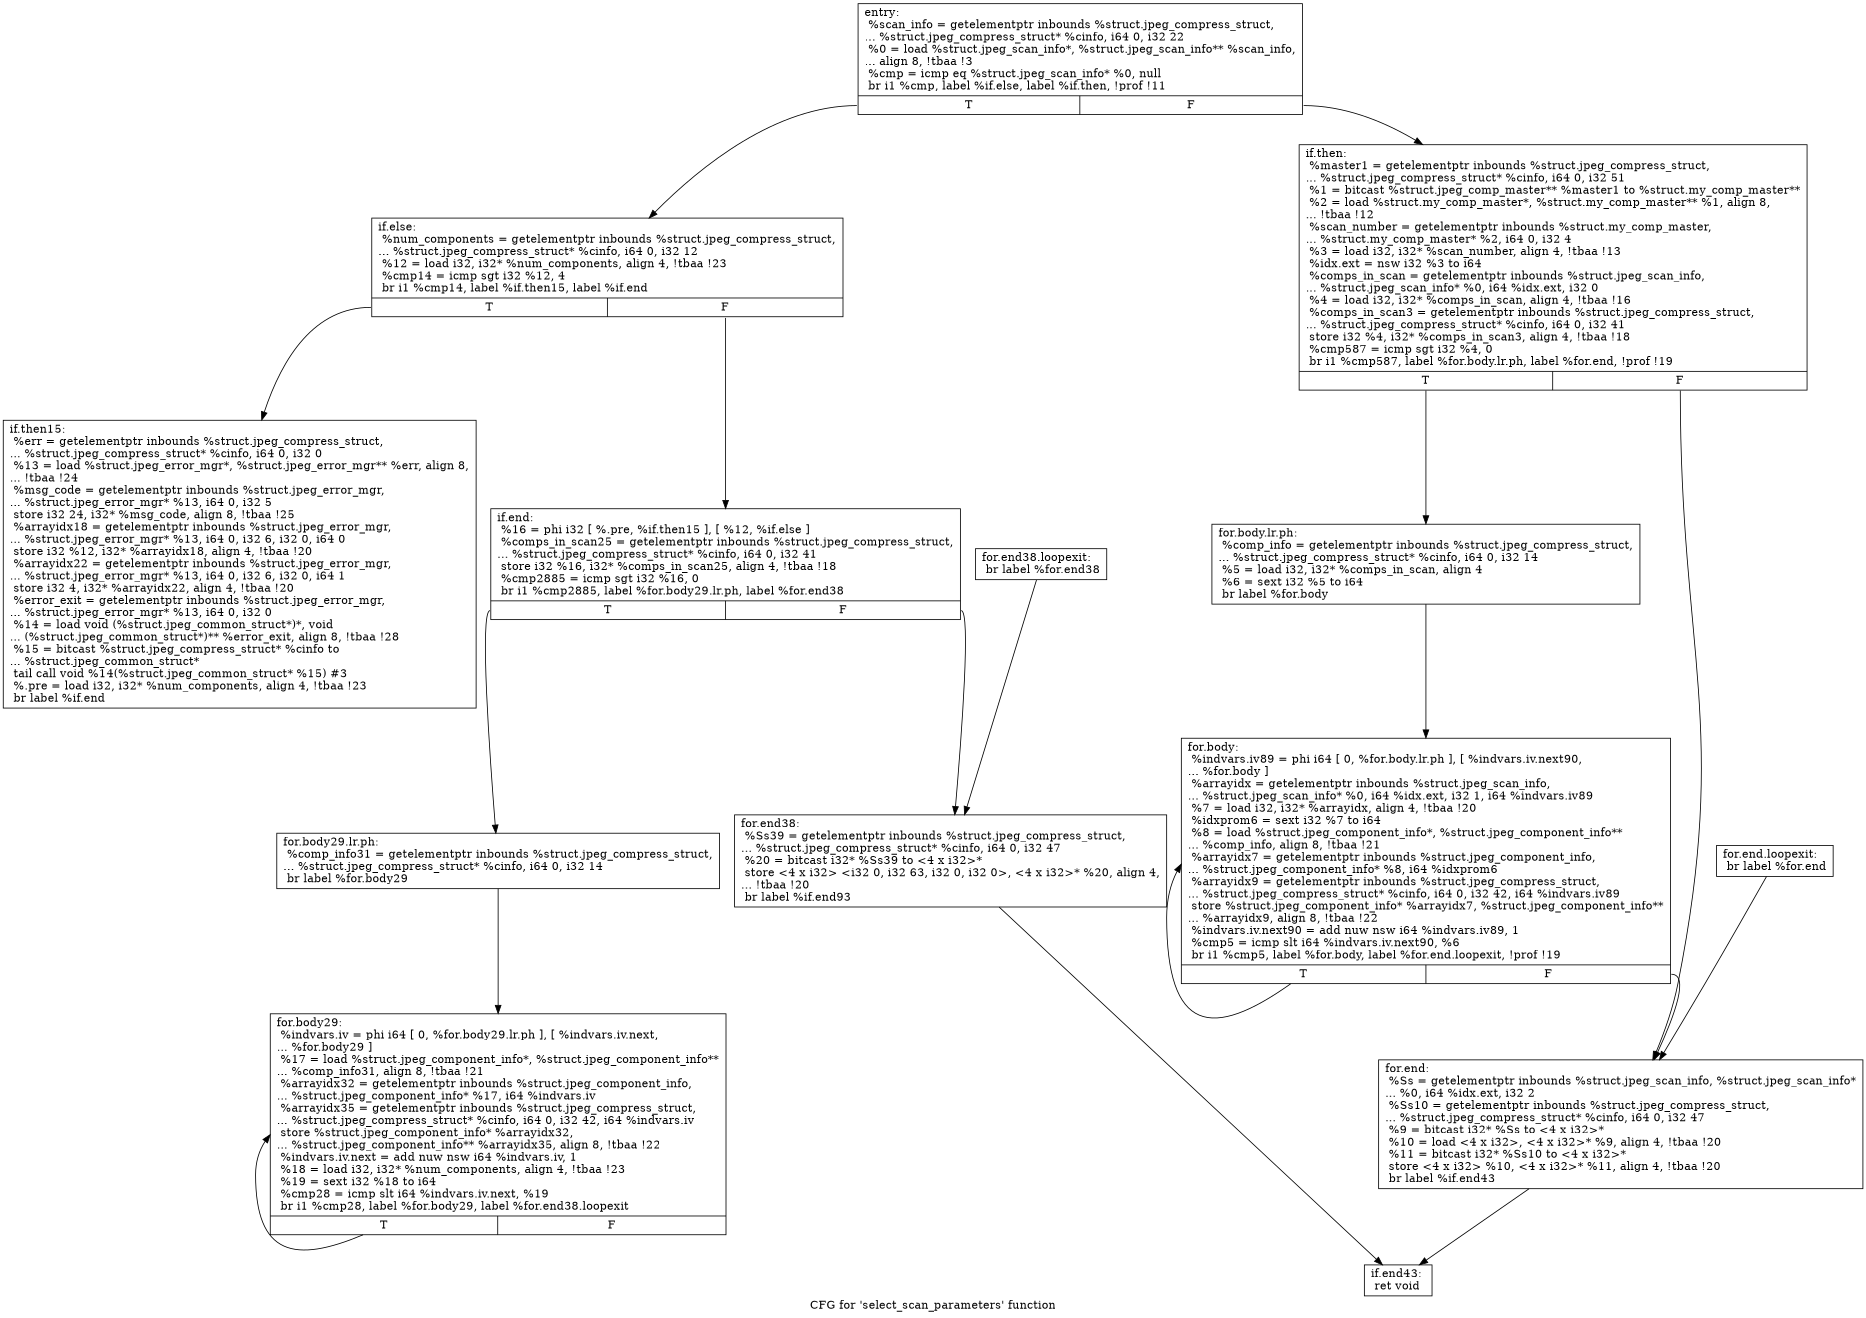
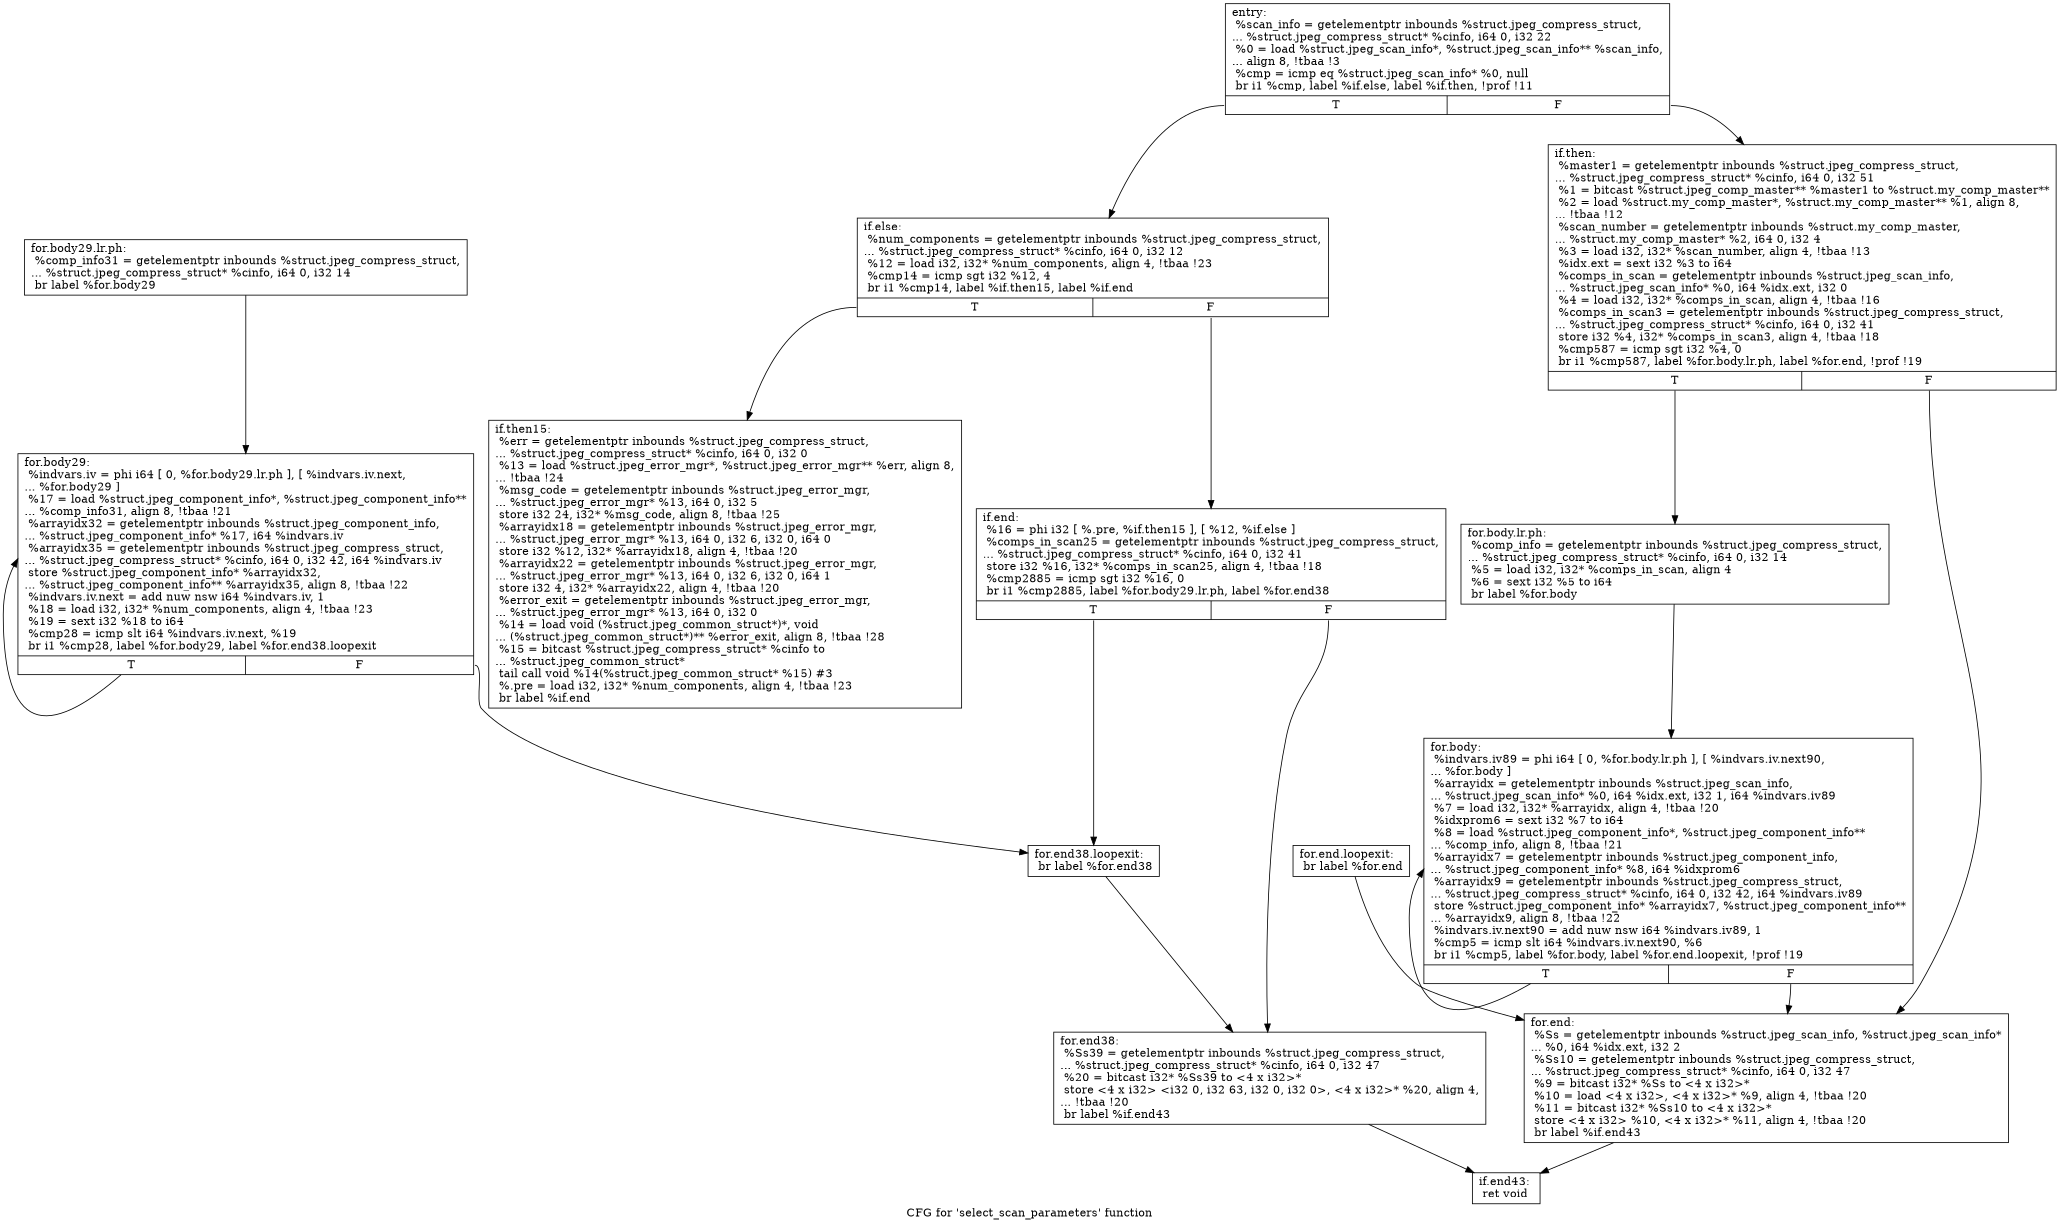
(1394, 264) -> (1644, 264)
(488, 718) -> (1094, 729)
none -> (720, 803)
(797, 897) -> (1116, 1114)
